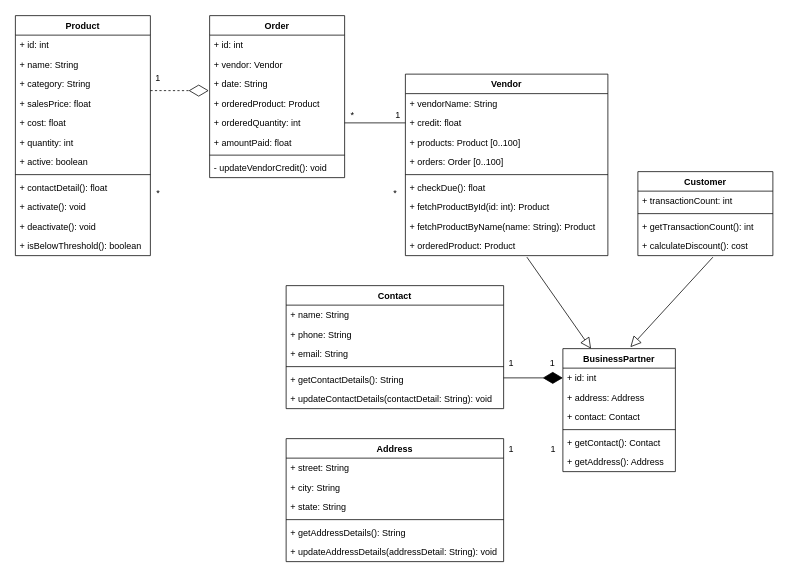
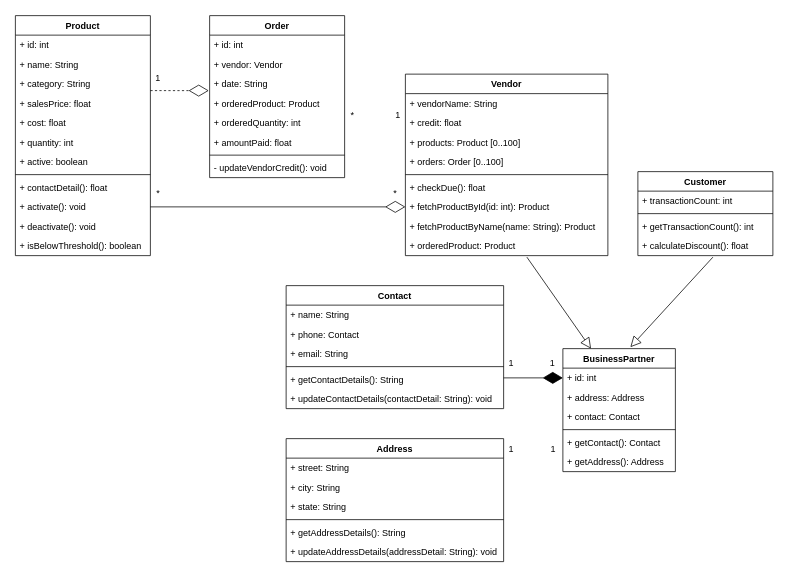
(374, 123) -> none
none -> (269, 207)
(703, 246) -> (704, 246)
(323, 335) -> (327, 335)
